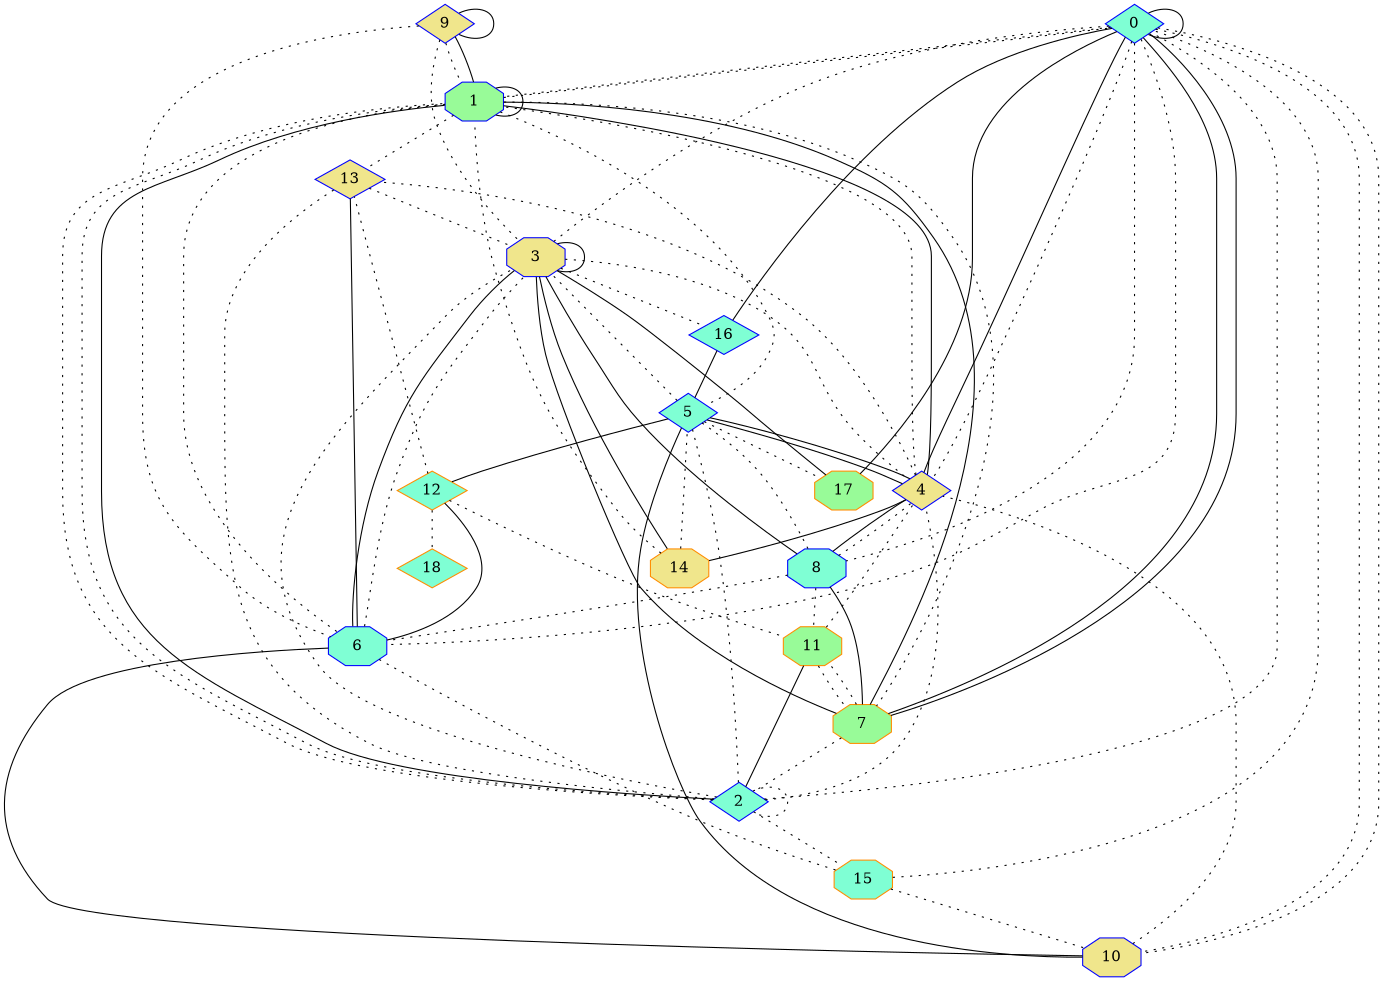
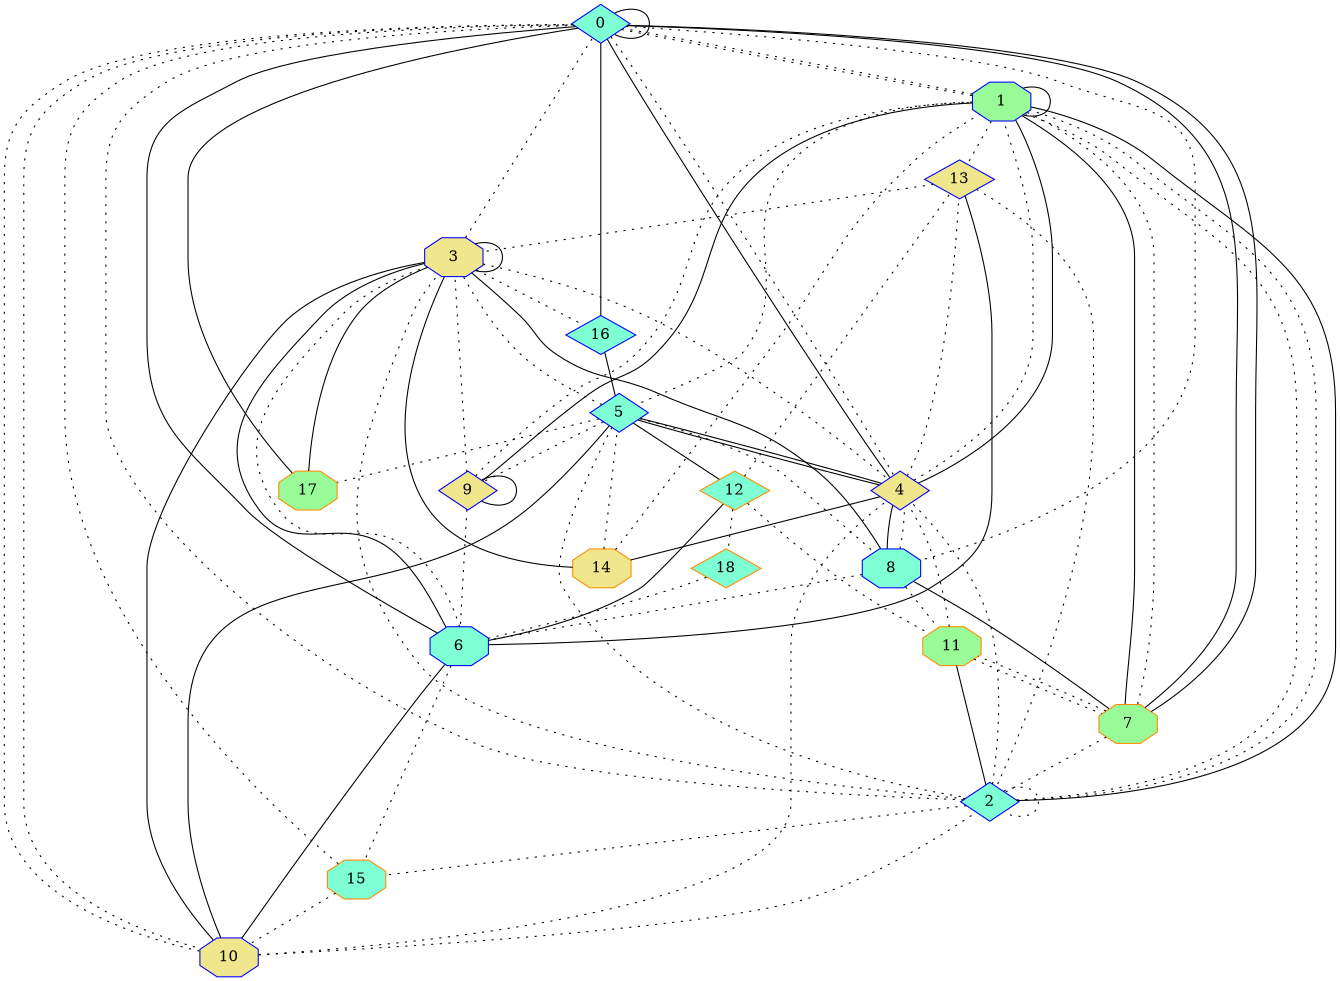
(184, 309) -> (631, 601)
none -> (544, 452)
(990, 537) -> (147, 232)
(619, 545) -> (151, 544)
none -> (629, 927)
